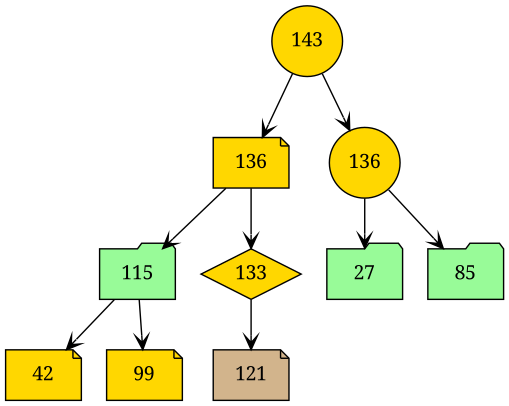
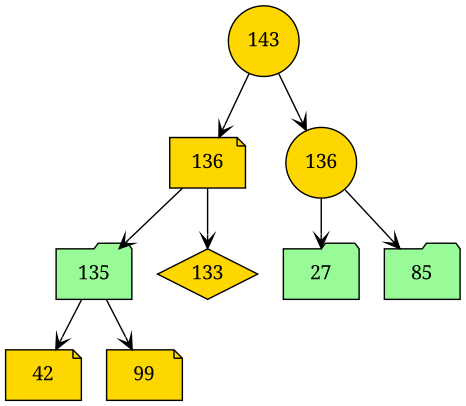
(137, 274) -> (94, 274)
(251, 375) -> none
